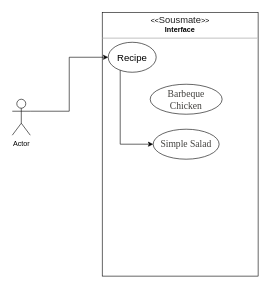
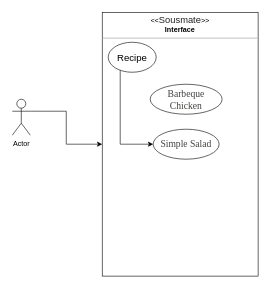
(69, 57) -> (66, 143)
